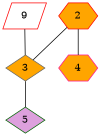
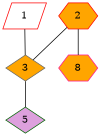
(25, 16) -> (25, 16)
(78, 68) -> (78, 68)
